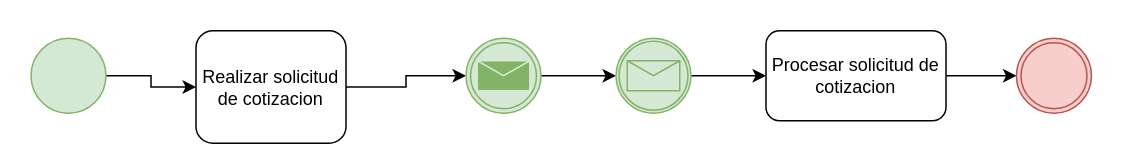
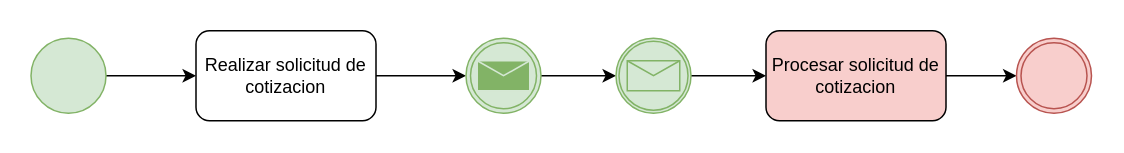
(856, 76) -> (856, 76)
(271, 87) -> (286, 76)
